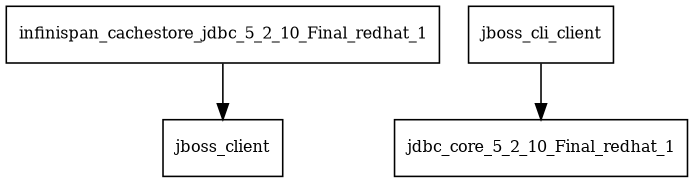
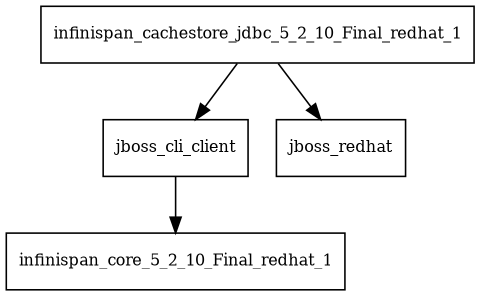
none -> (221, 85)
(223, 148) -> (341, 148)
(541, 148) -> (176, 261)
